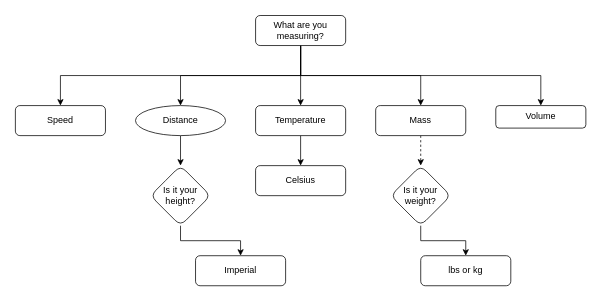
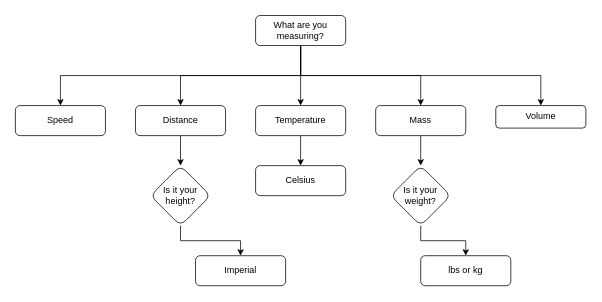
(180, 120) -> (180, 120)
(420, 147) -> (420, 147)
